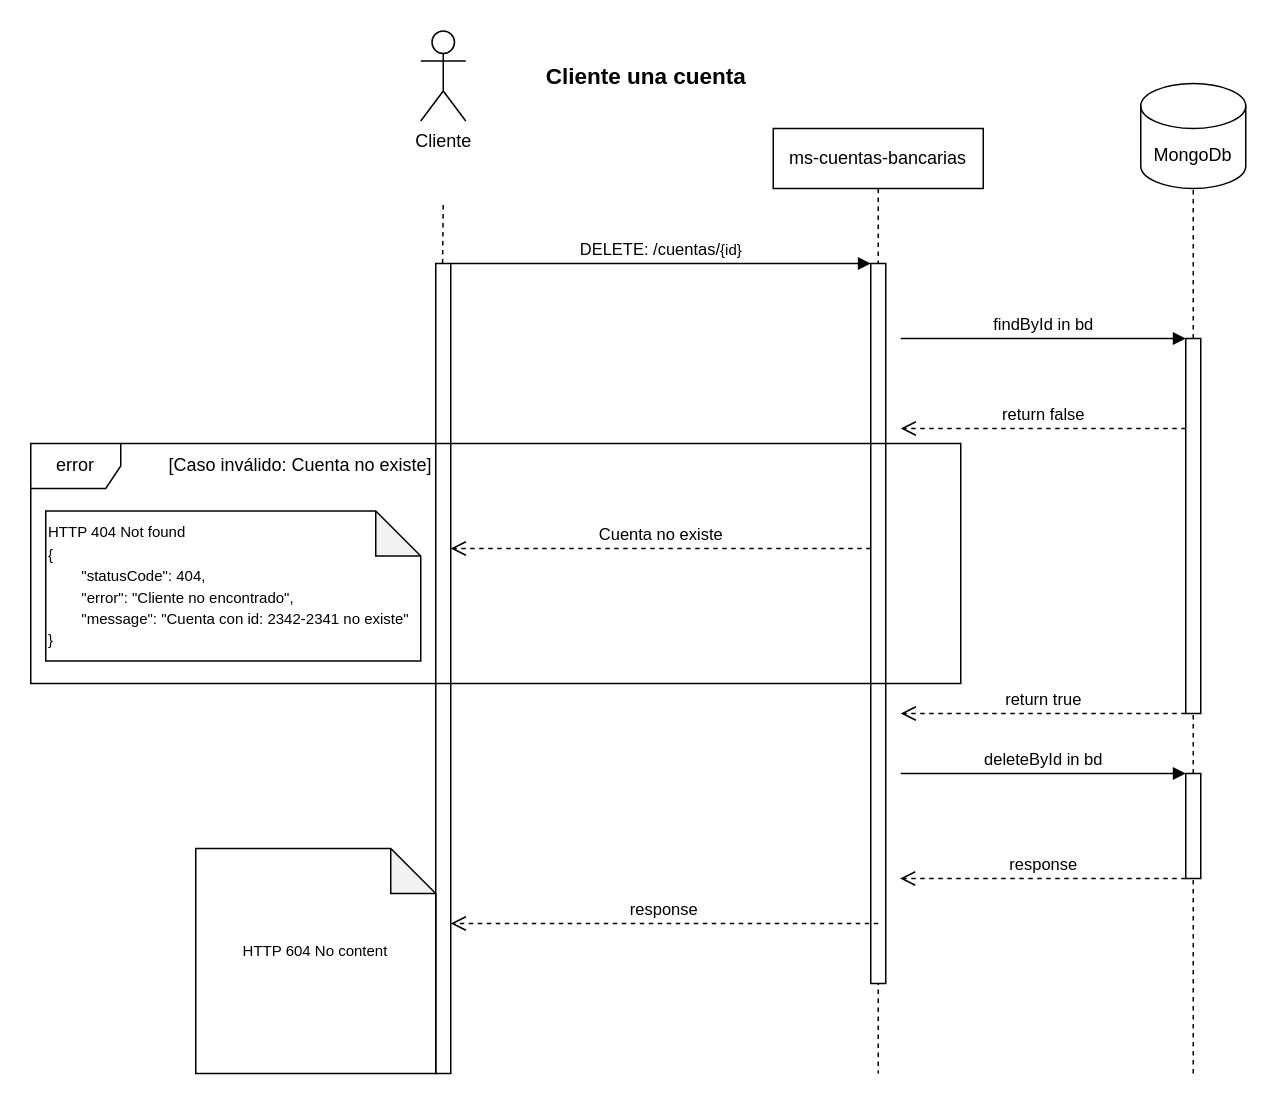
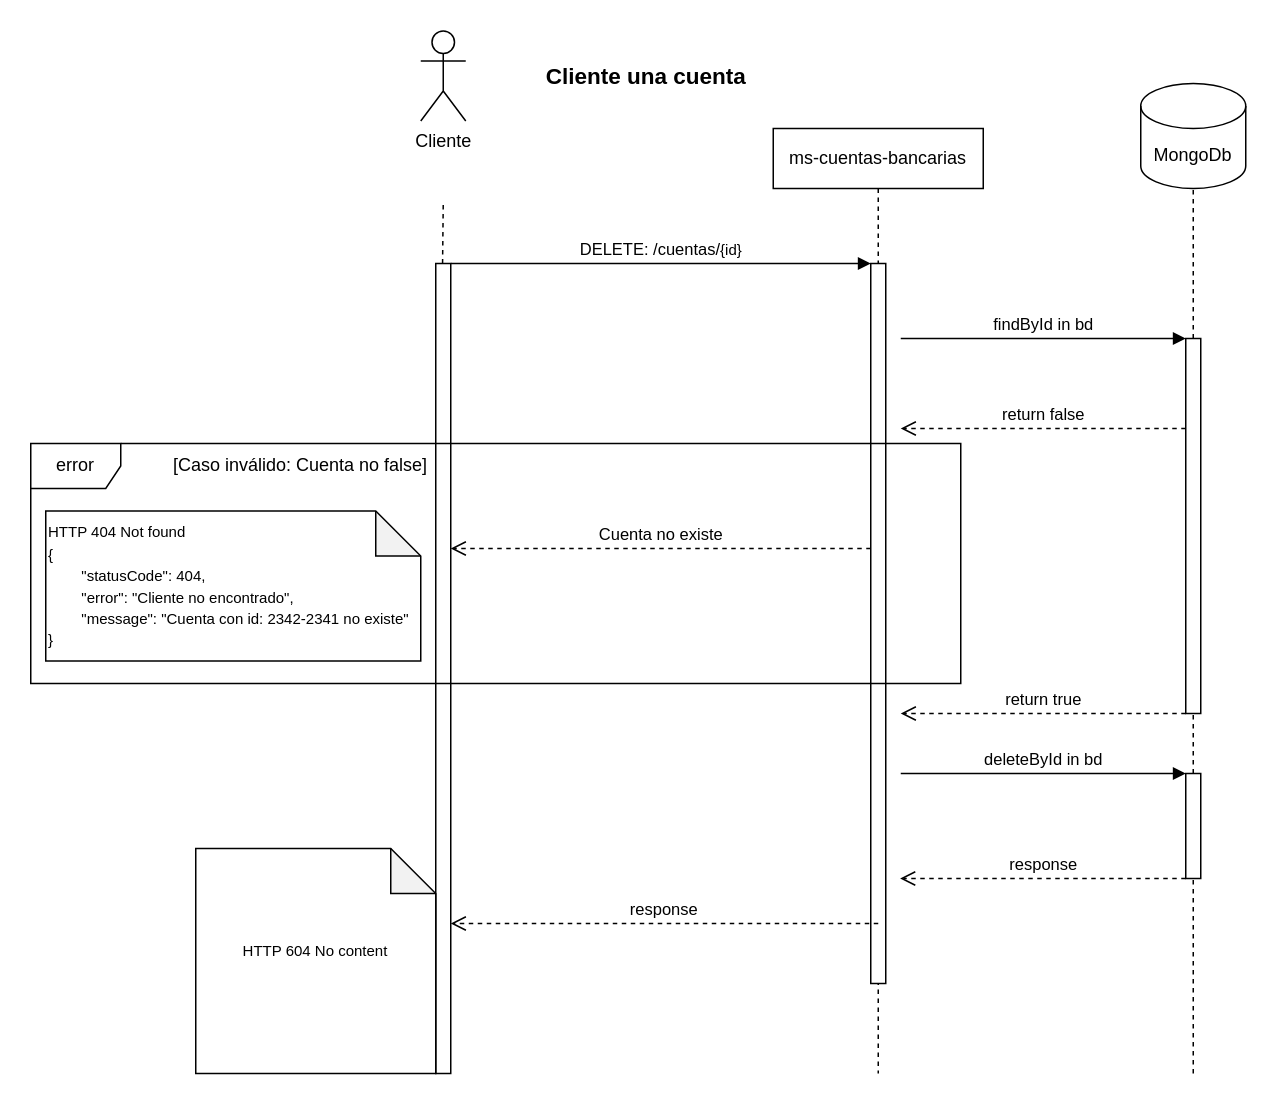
(301, 466) -> (301, 466)
